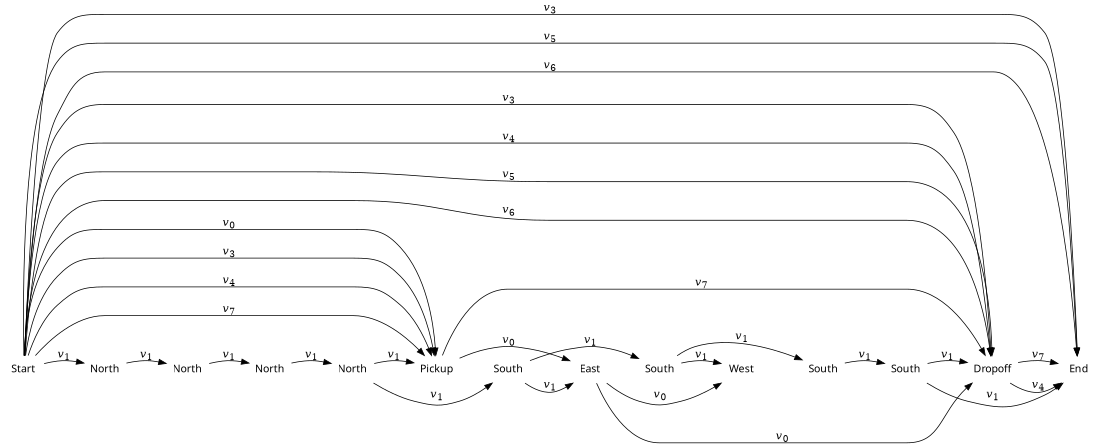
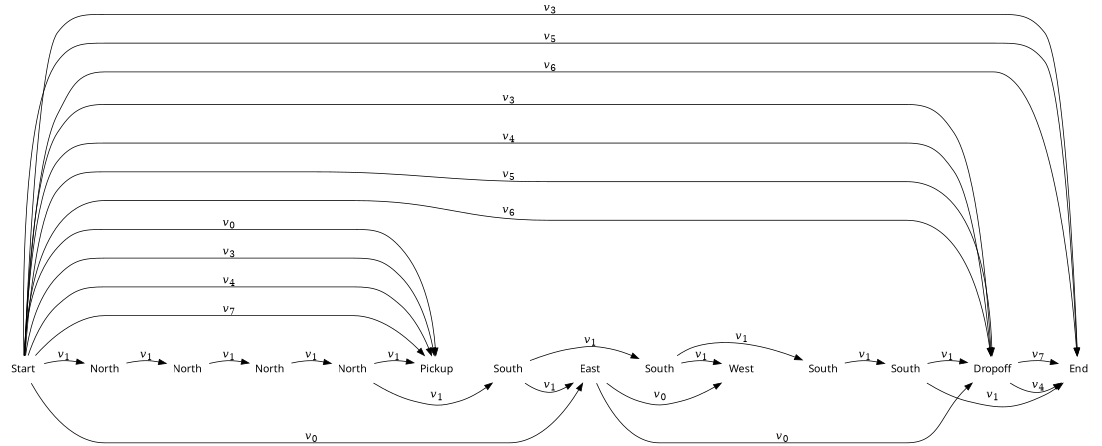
(708, 289) -> none
(511, 347) -> (303, 443)
